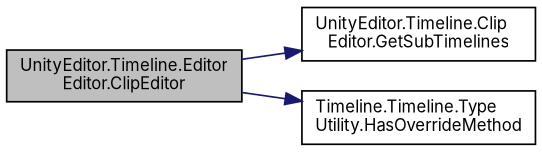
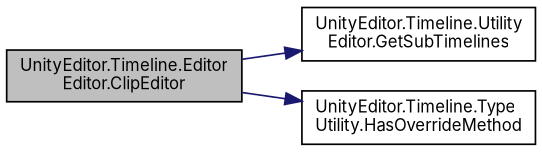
(419, 34) -> (419, 34)
(419, 118) -> (419, 118)
